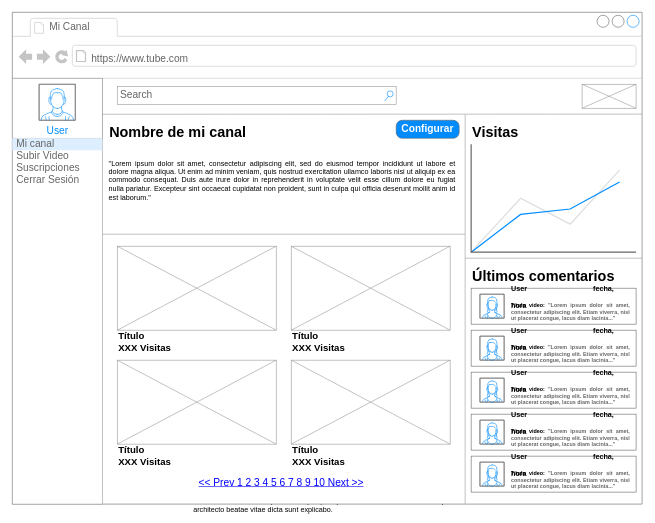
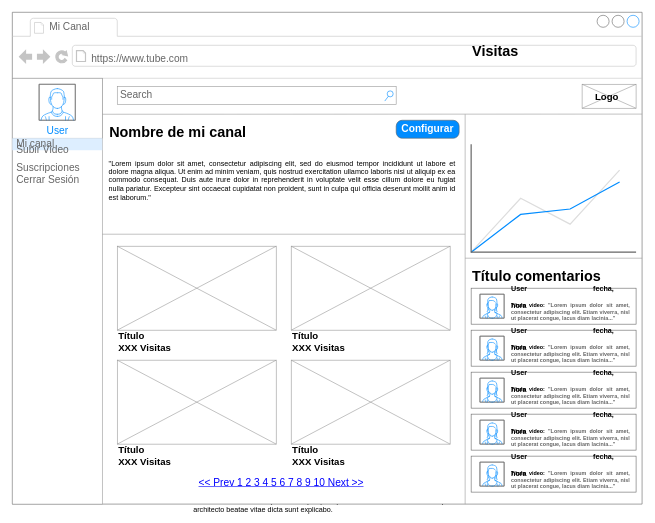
none -> (609, 96)
(554, 132) -> (554, 51)
(57, 156) -> (57, 150)
(542, 276) -> (539, 276)
